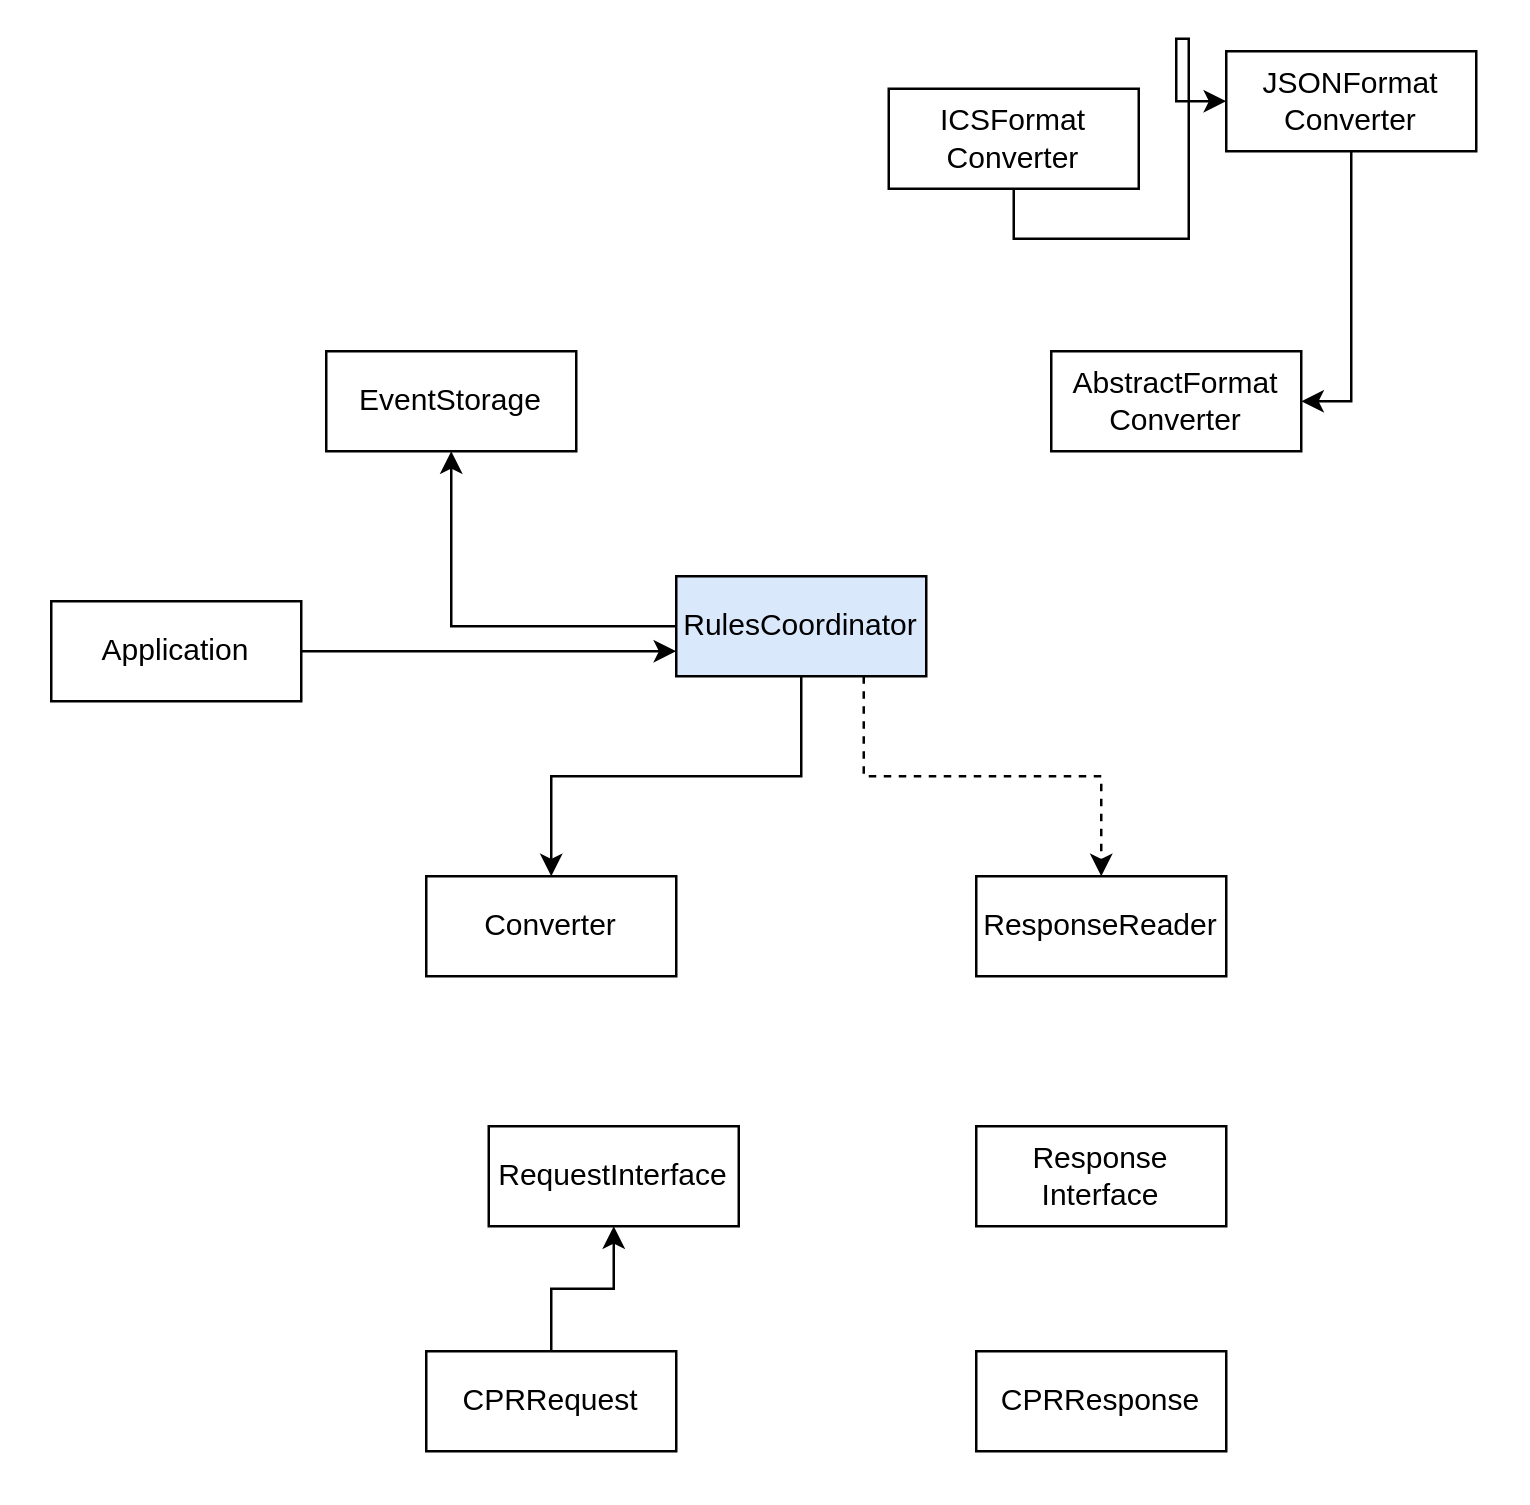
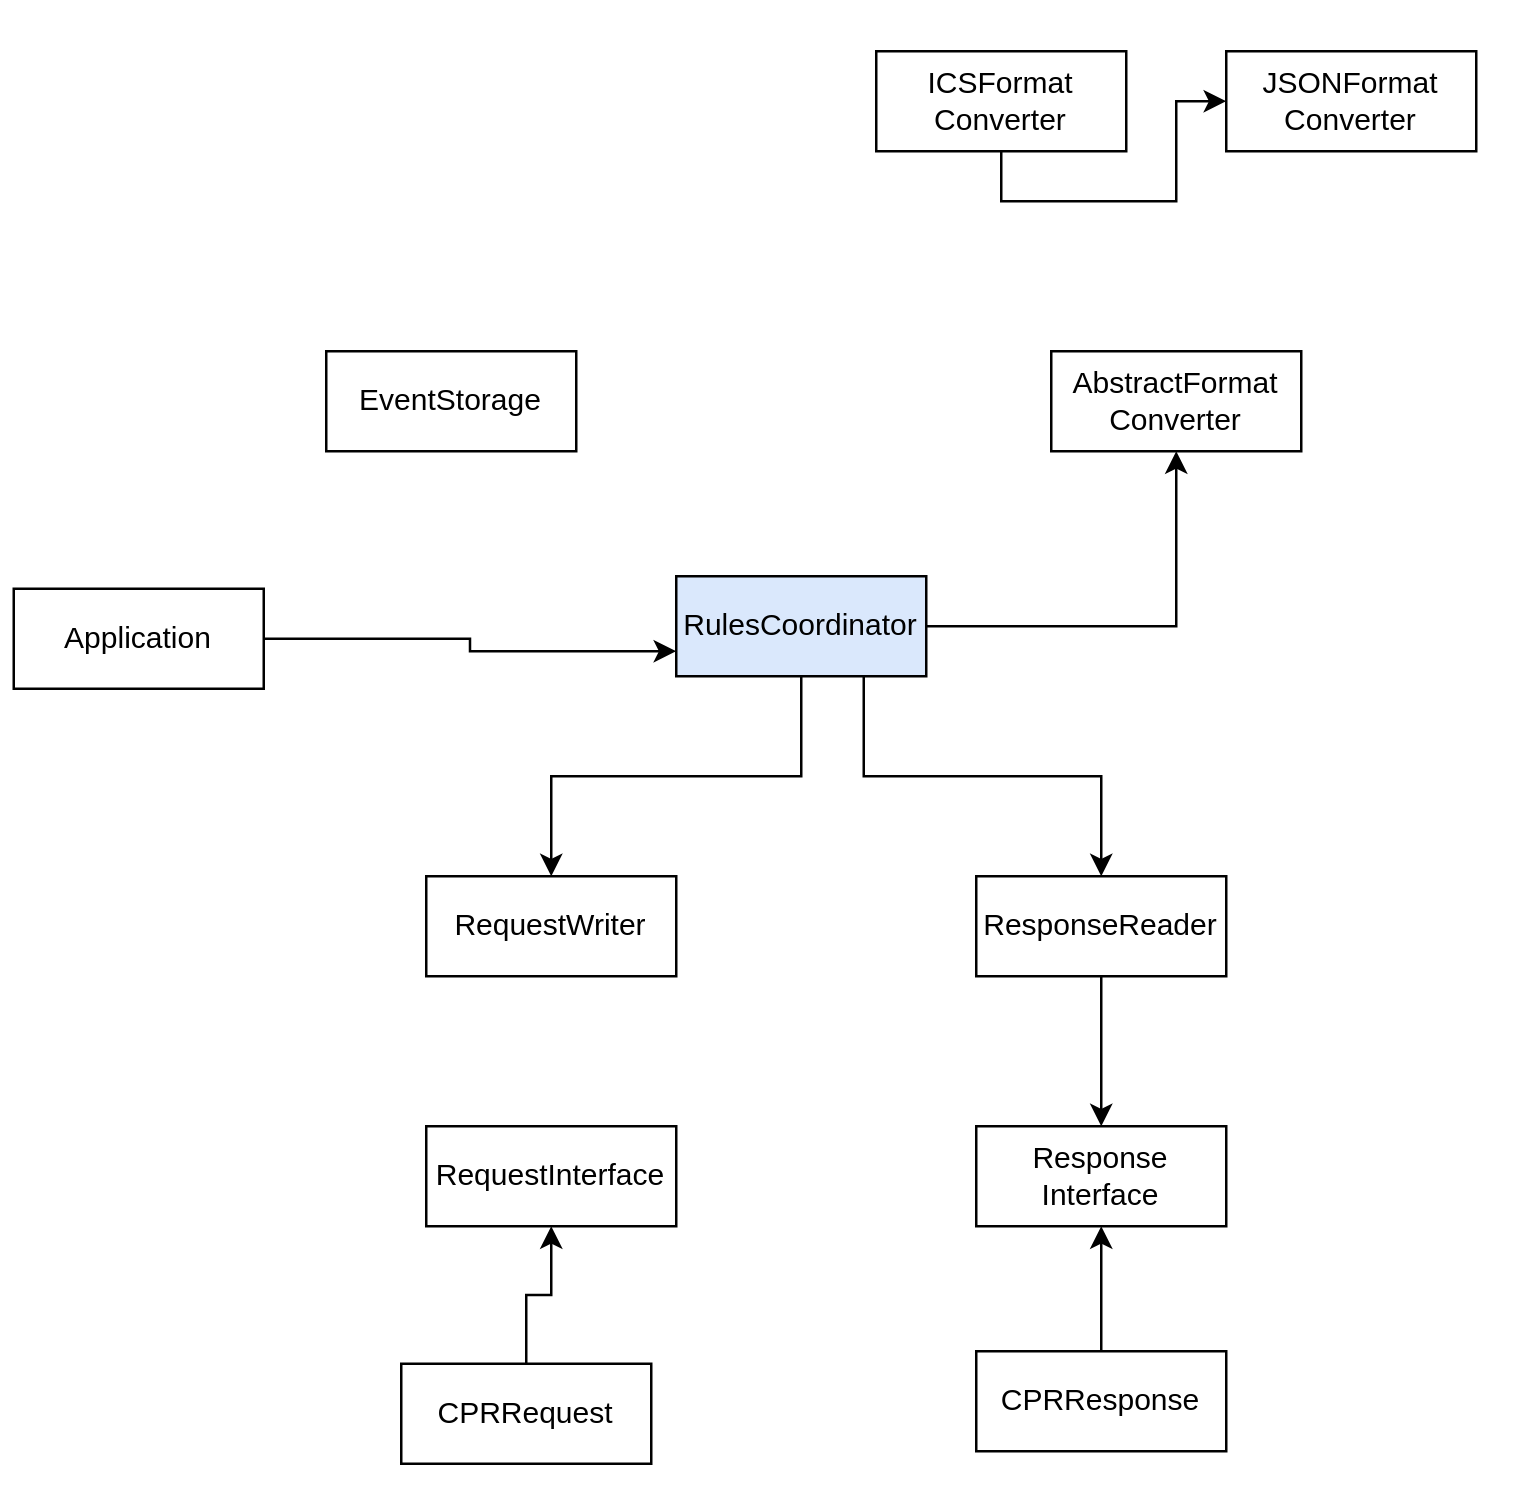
(1014, 139) -> (1001, 101)
(1351, 293) -> none
(484, 626) -> none
none -> (1130, 626)
(176, 651) -> (139, 639)
(975, 776) -> (975, 776)
(551, 926) -> (551, 926)
none -> (1101, 1043)
(614, 1176) -> (551, 1176)
none -> (1101, 1297)
(551, 1401) -> (526, 1414)
